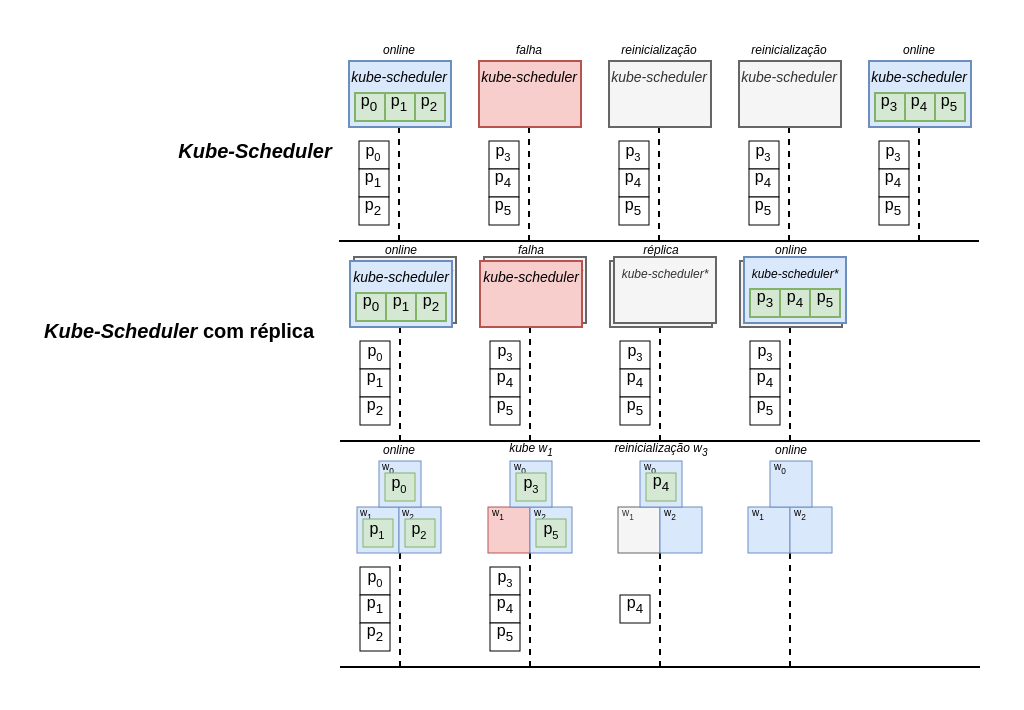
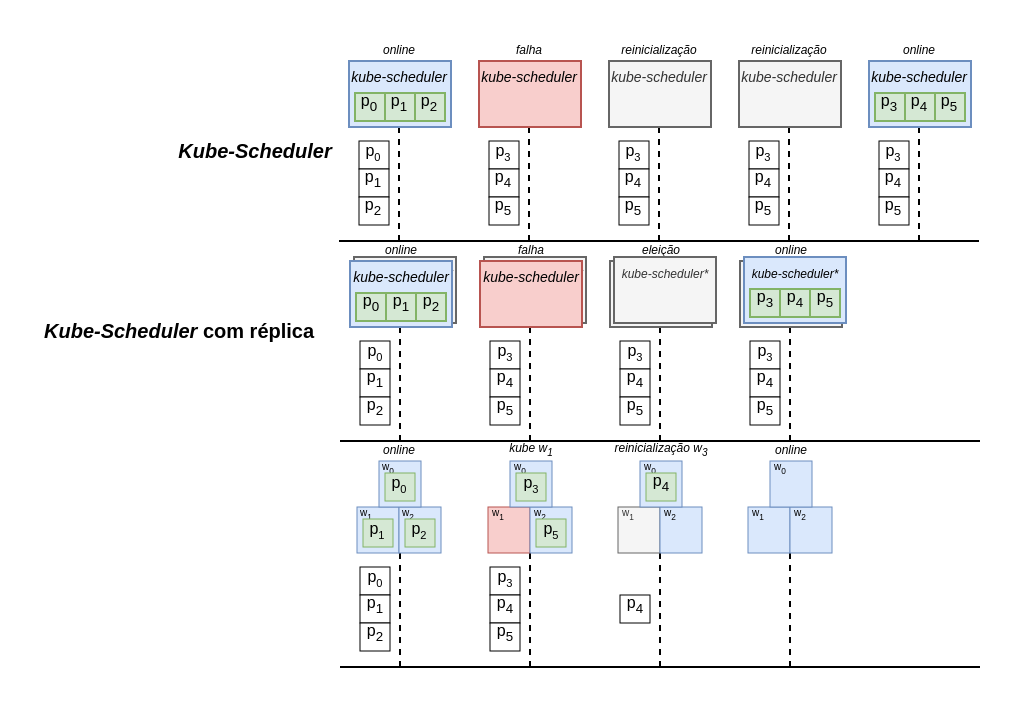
(662, 251) -> (662, 251)
